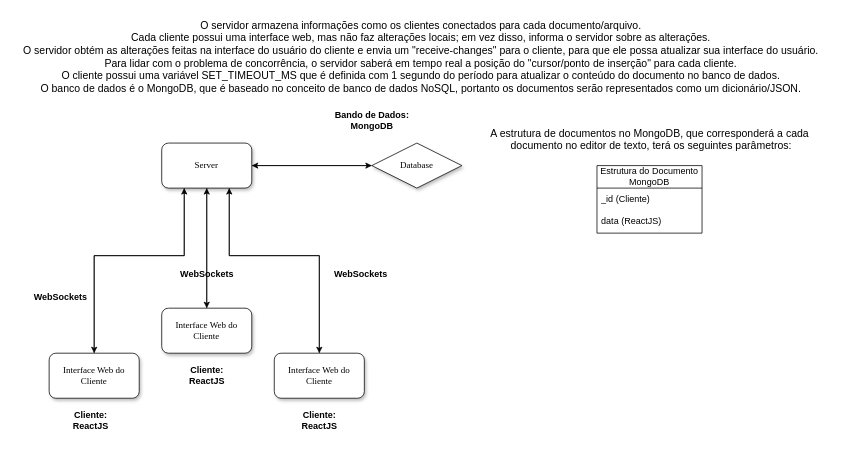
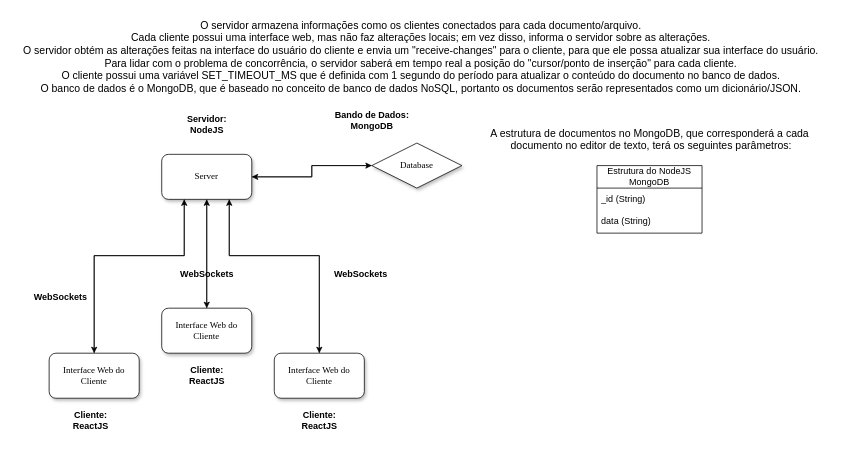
none -> (207, 124)
(207, 165) -> (207, 177)
(649, 177) -> (649, 177)
(629, 199) -> (628, 199)
(635, 222) -> (632, 222)
